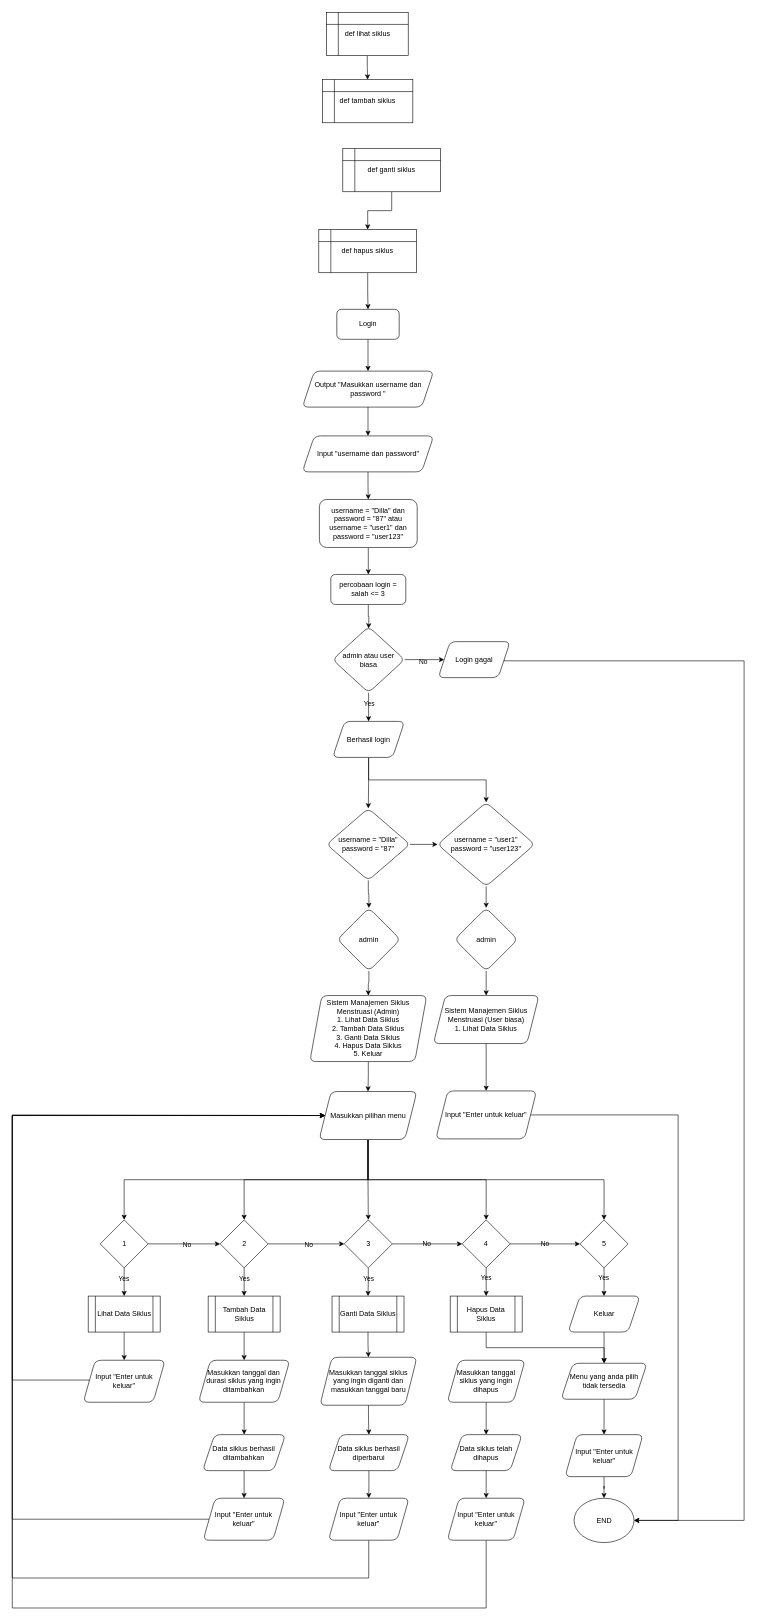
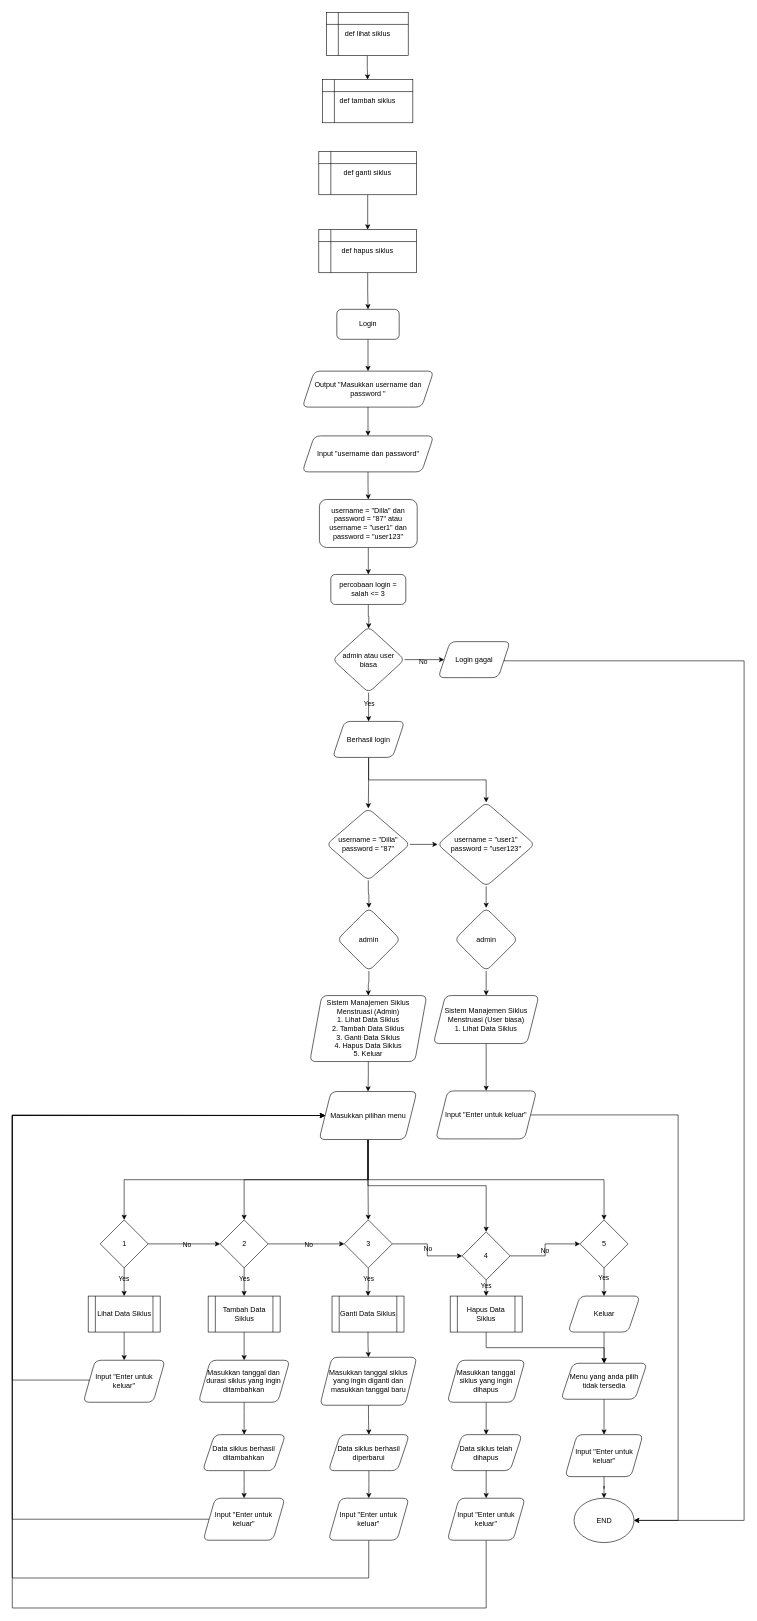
(392, 170) -> (368, 173)
(486, 1244) -> (486, 1256)
